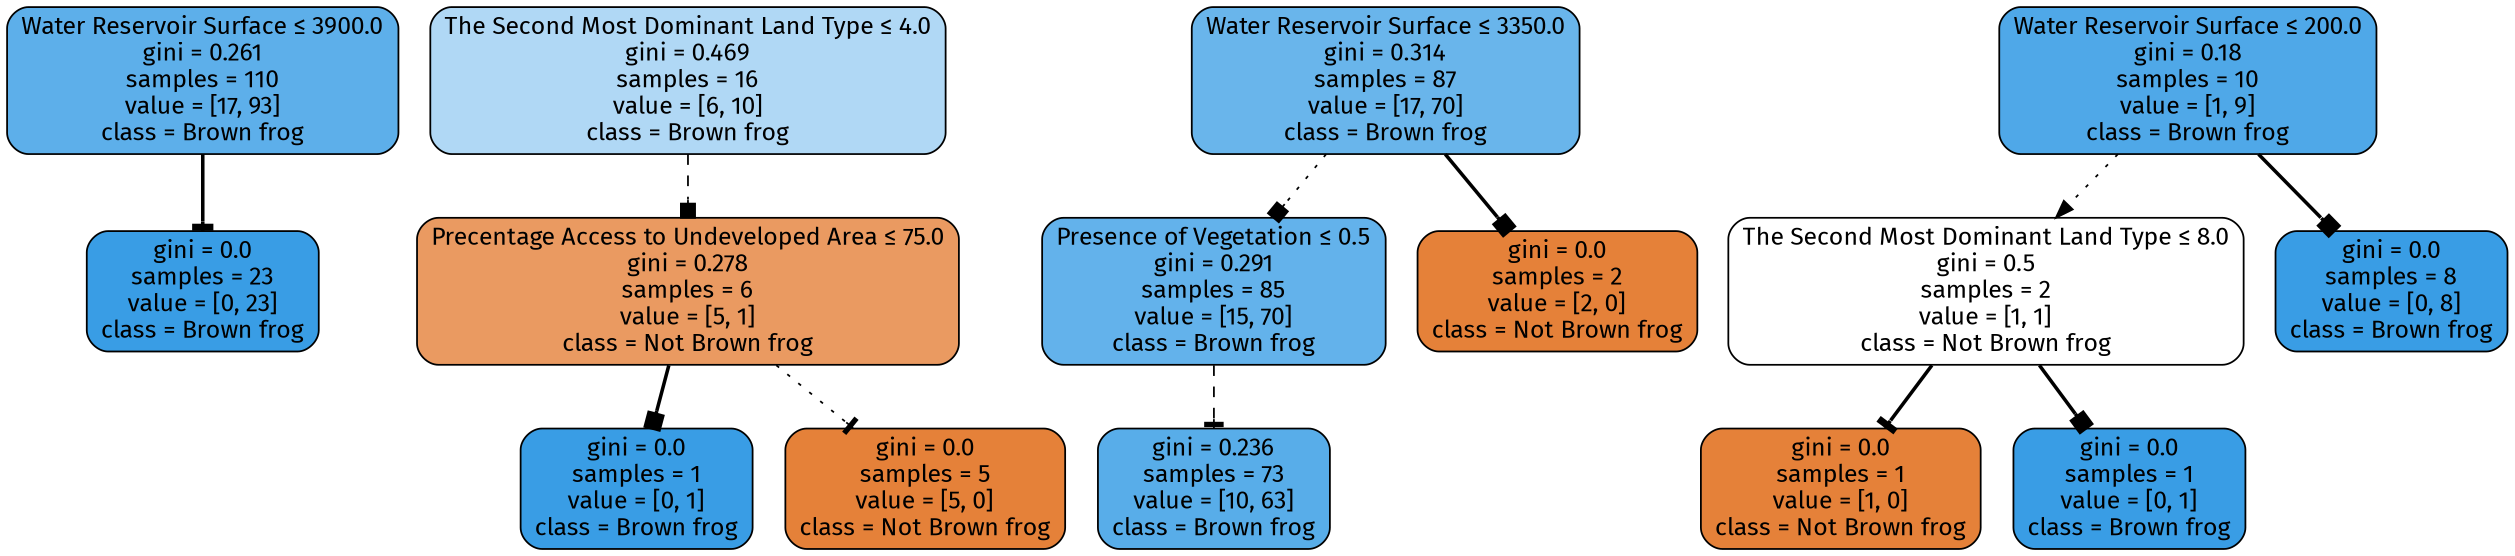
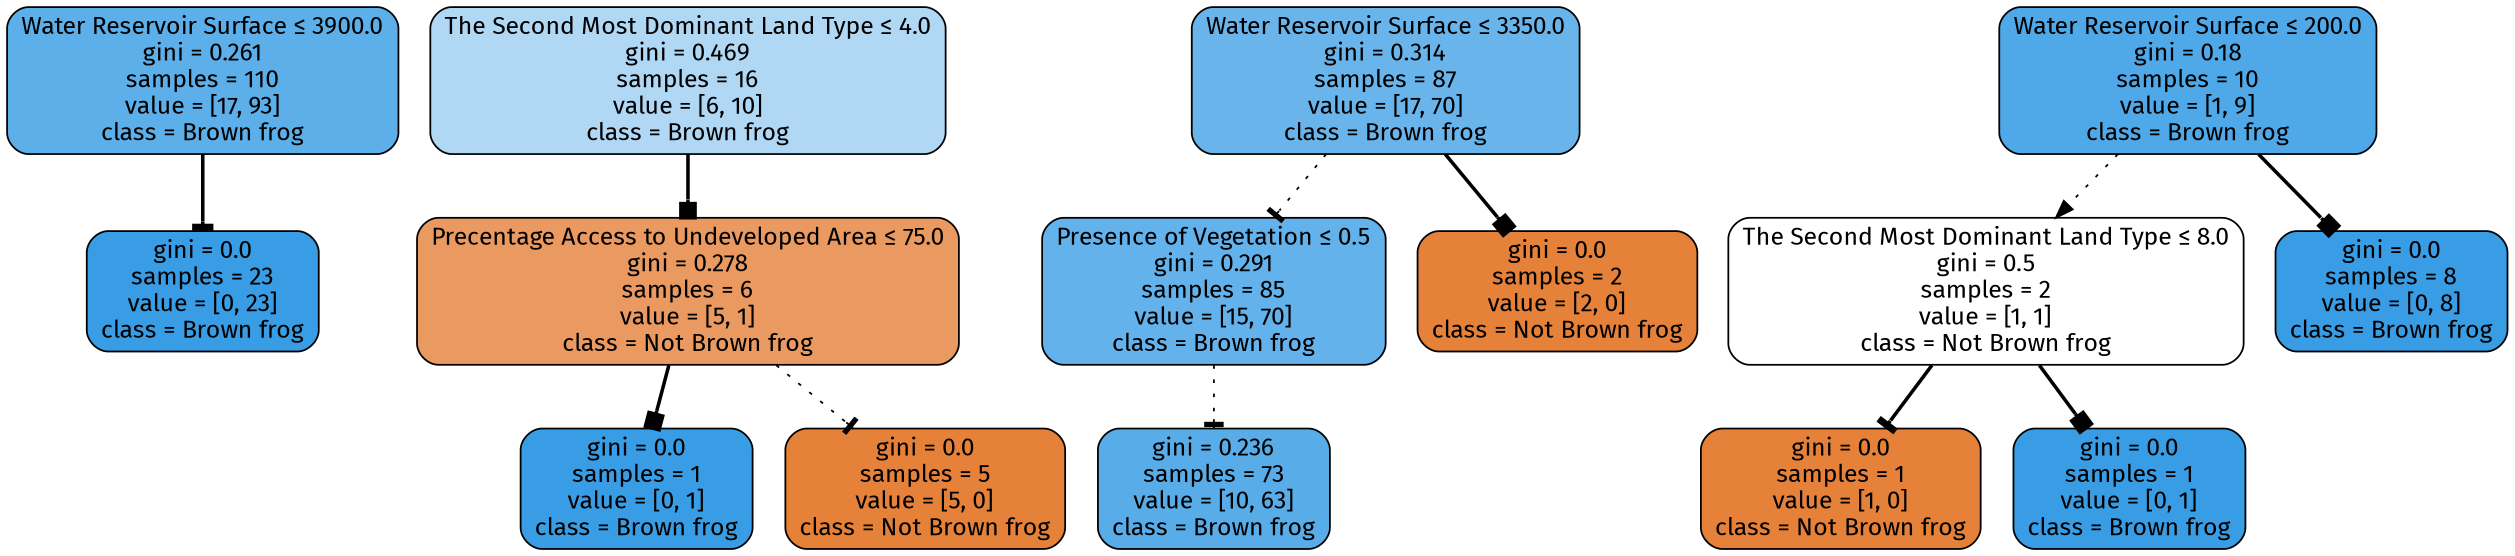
(688, 177) -> (688, 177)
(1305, 179) -> (1303, 182)
(1214, 392) -> (1214, 392)
